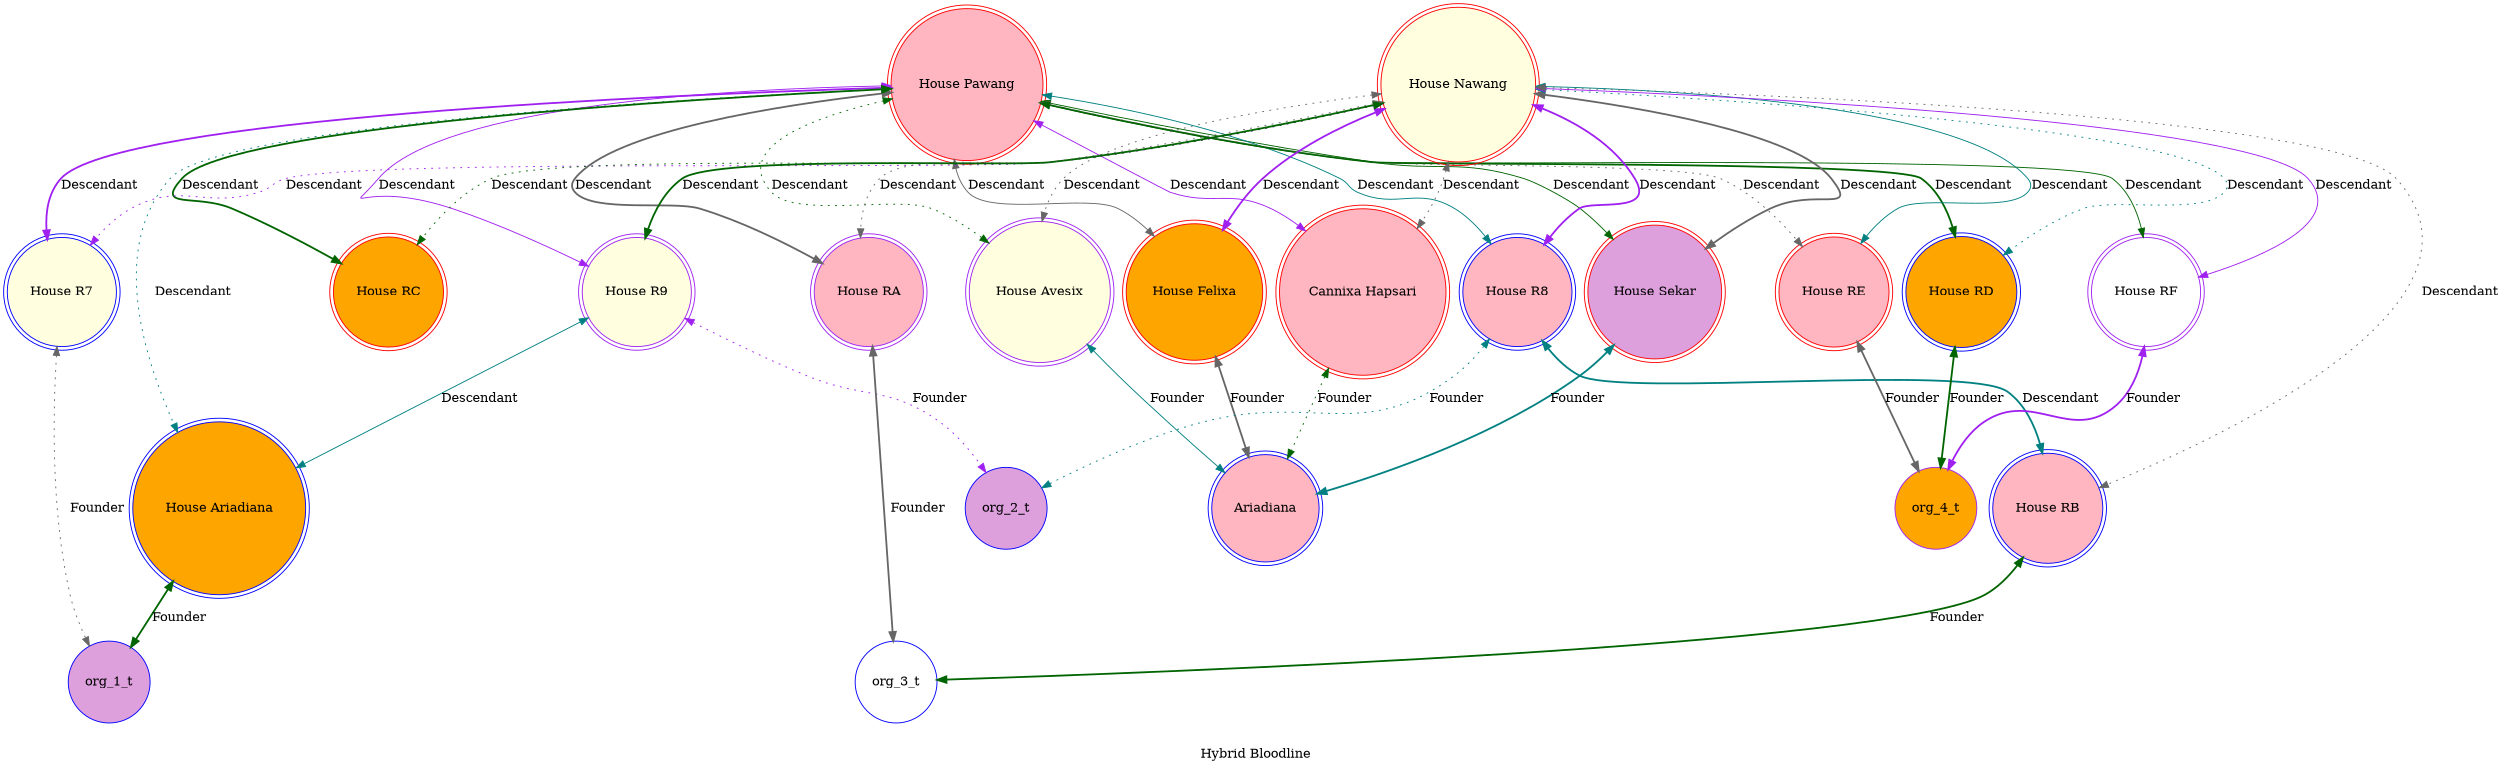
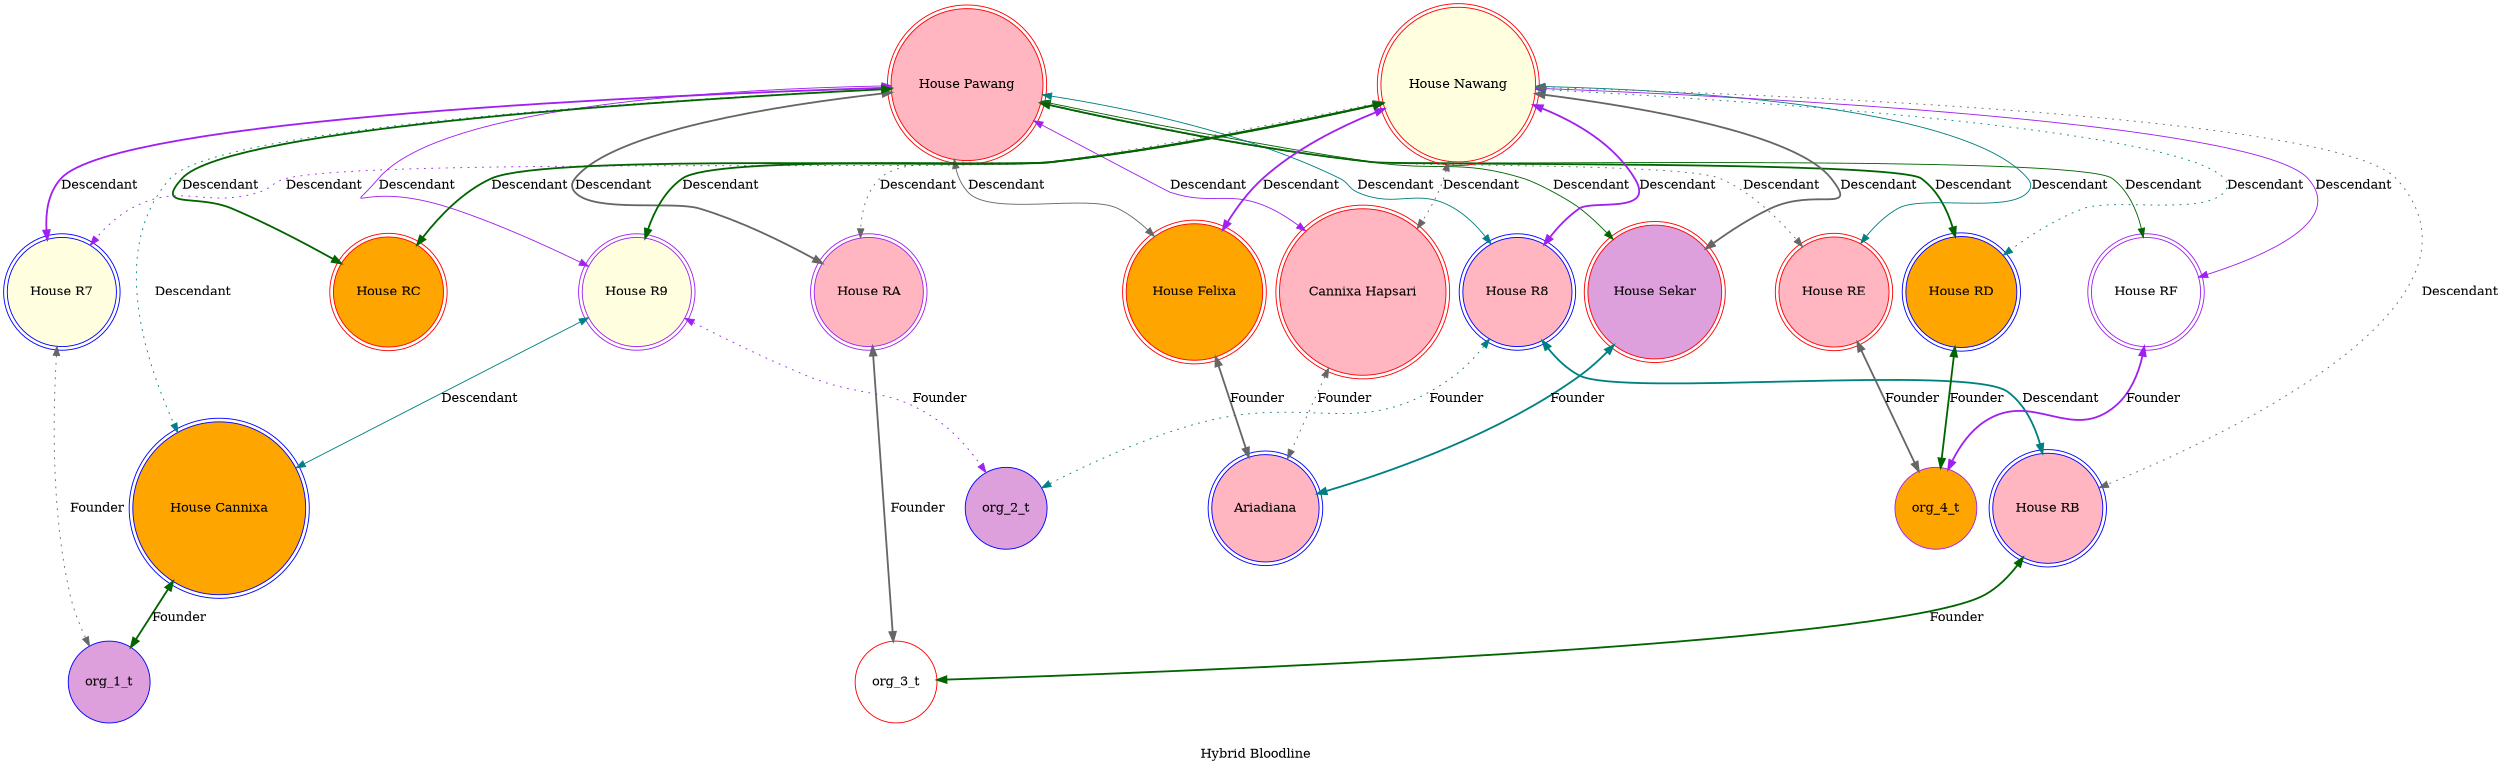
(889, 164) -> (889, 164)
(1040, 292) -> none
(1306, 419) -> (1306, 419)
(219, 508) -> (219, 508)
(896, 682) -> (896, 682)
